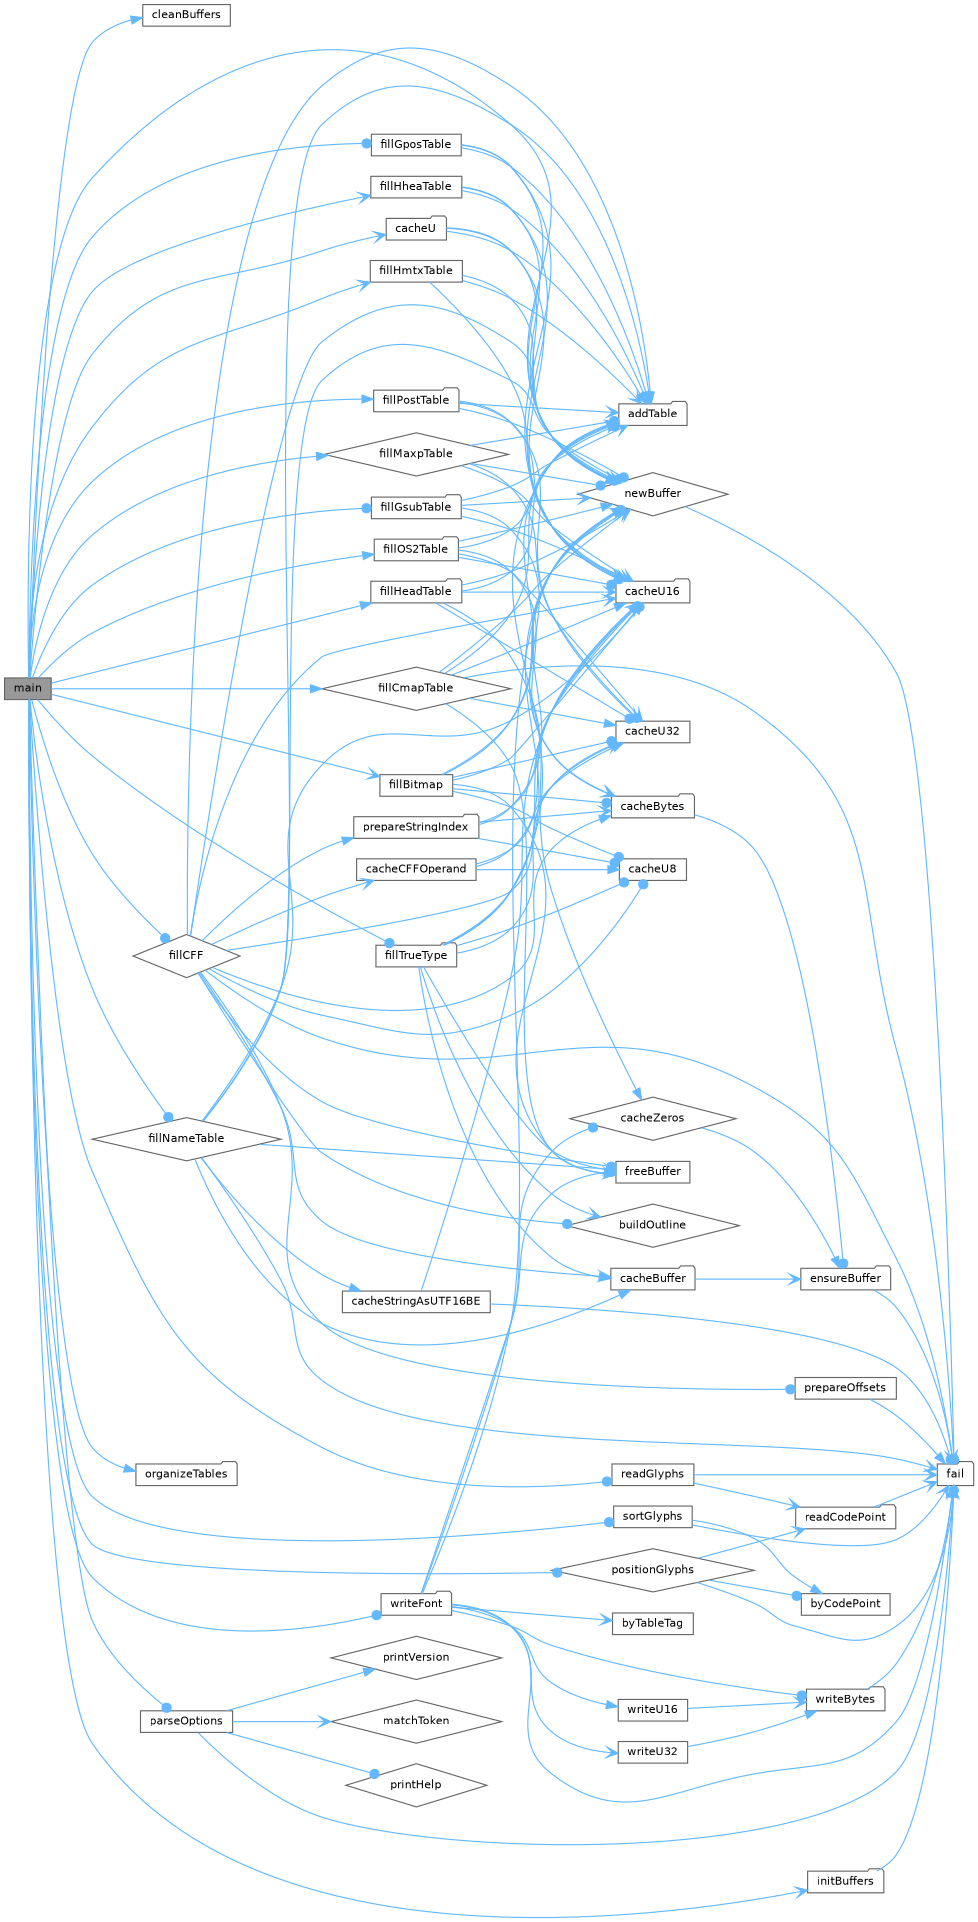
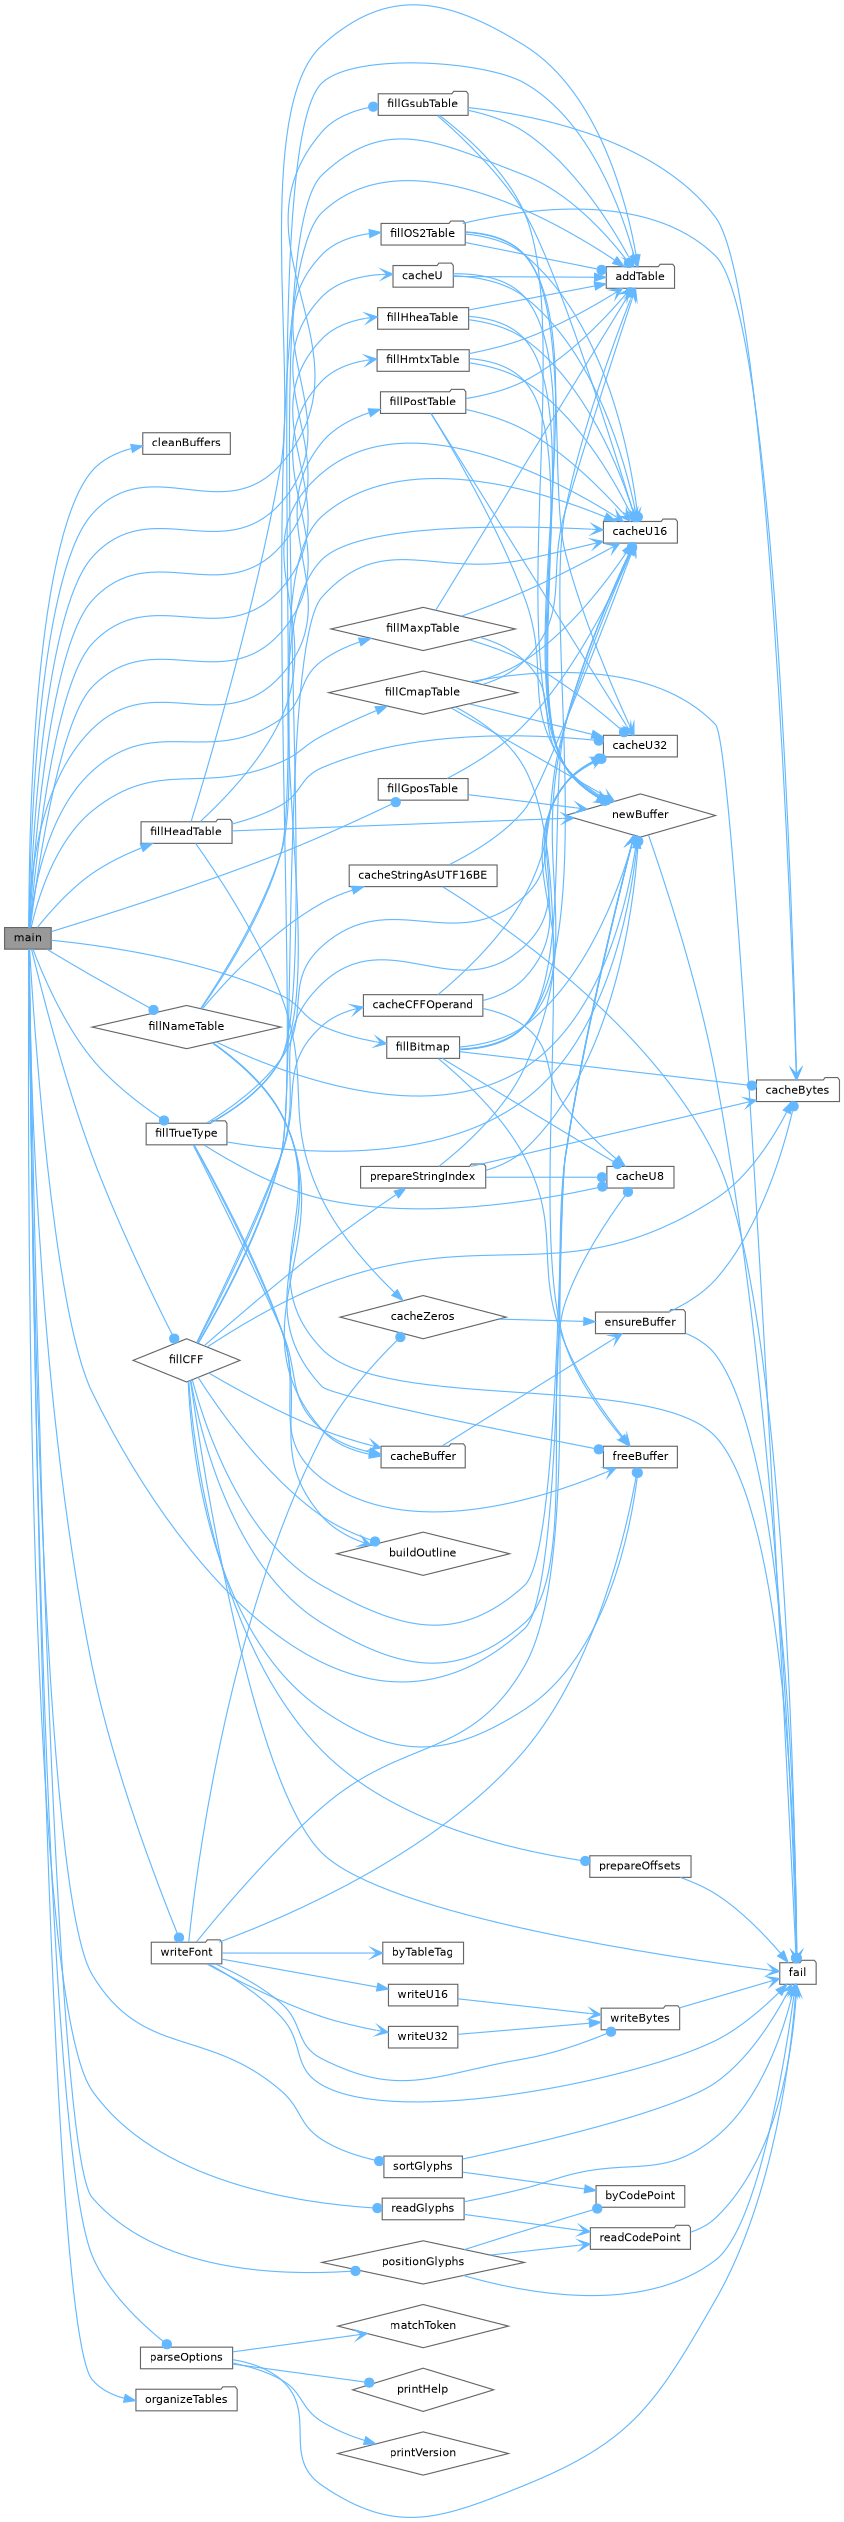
(581, 246) -> none
(809, 1015) -> (748, 1231)
(846, 1882) -> none
